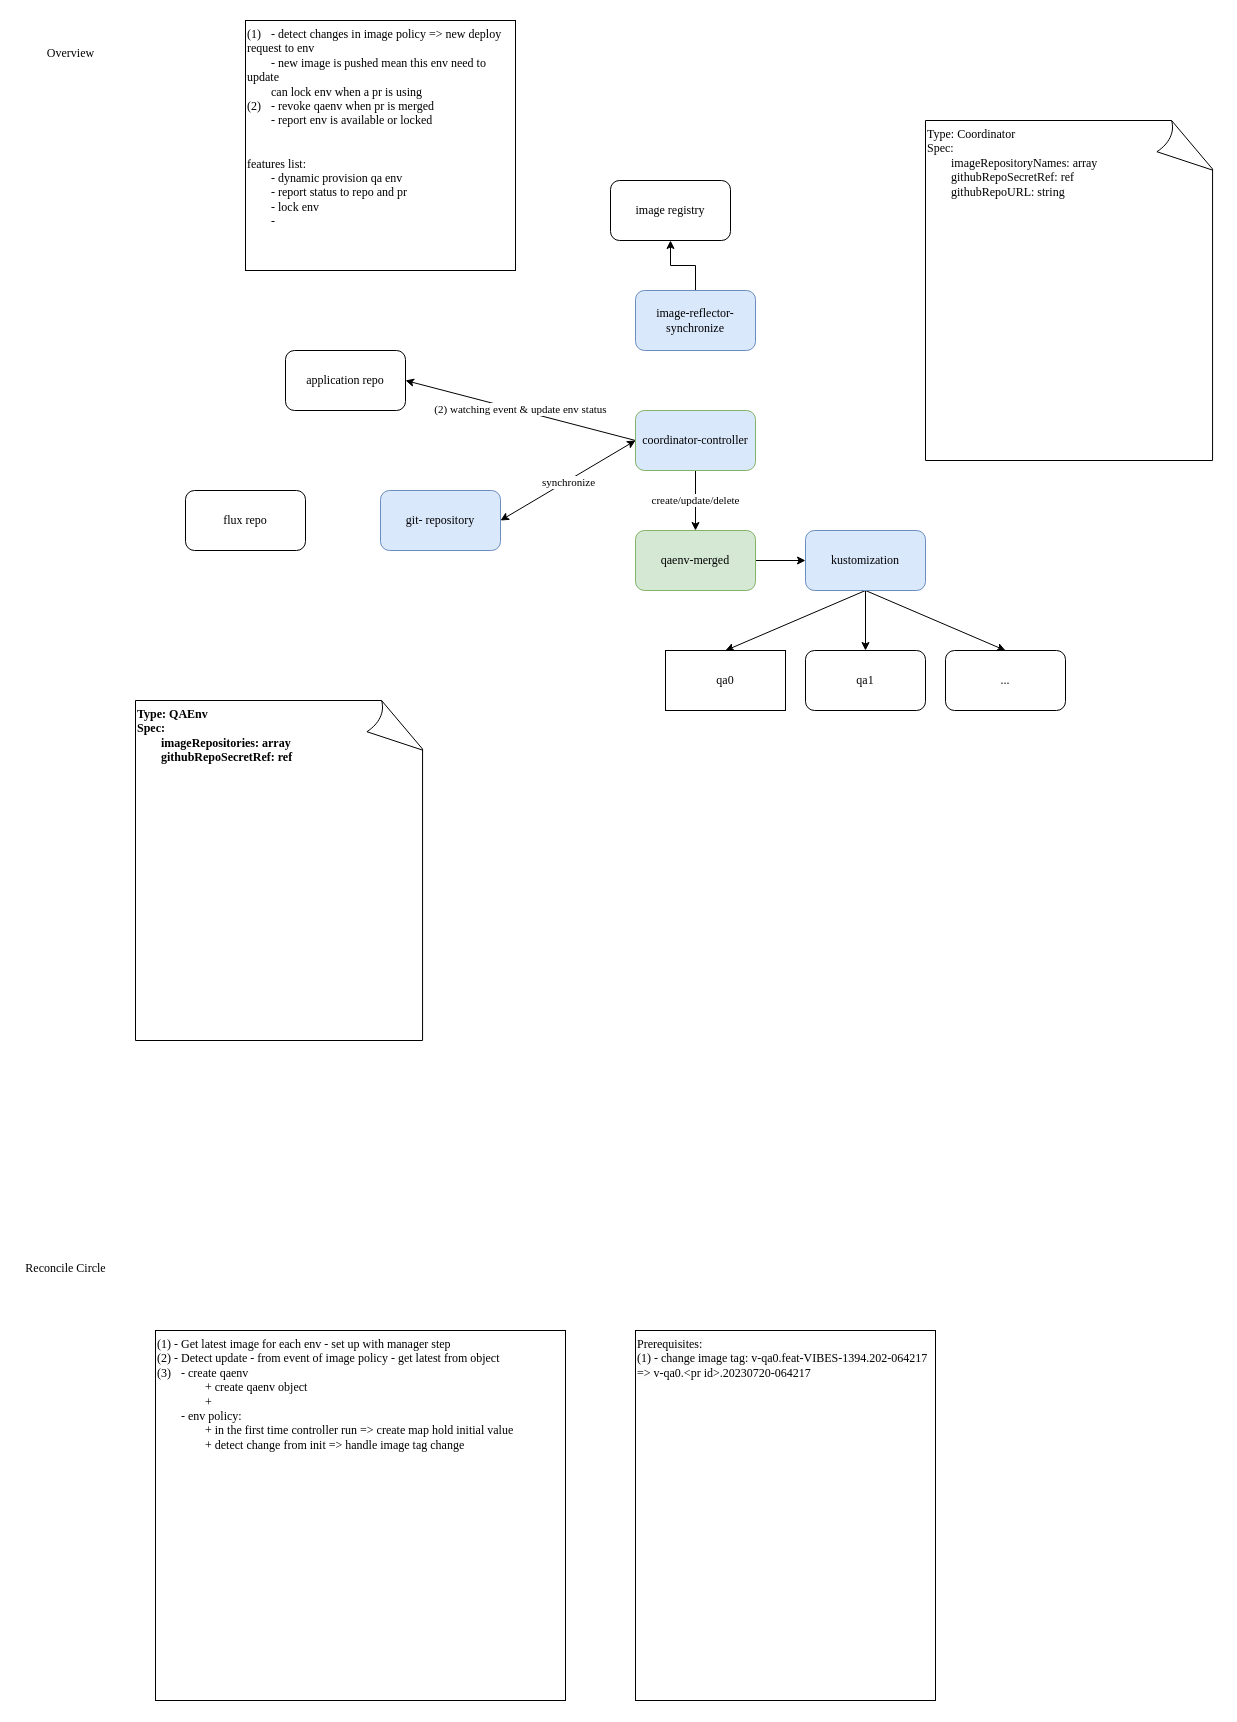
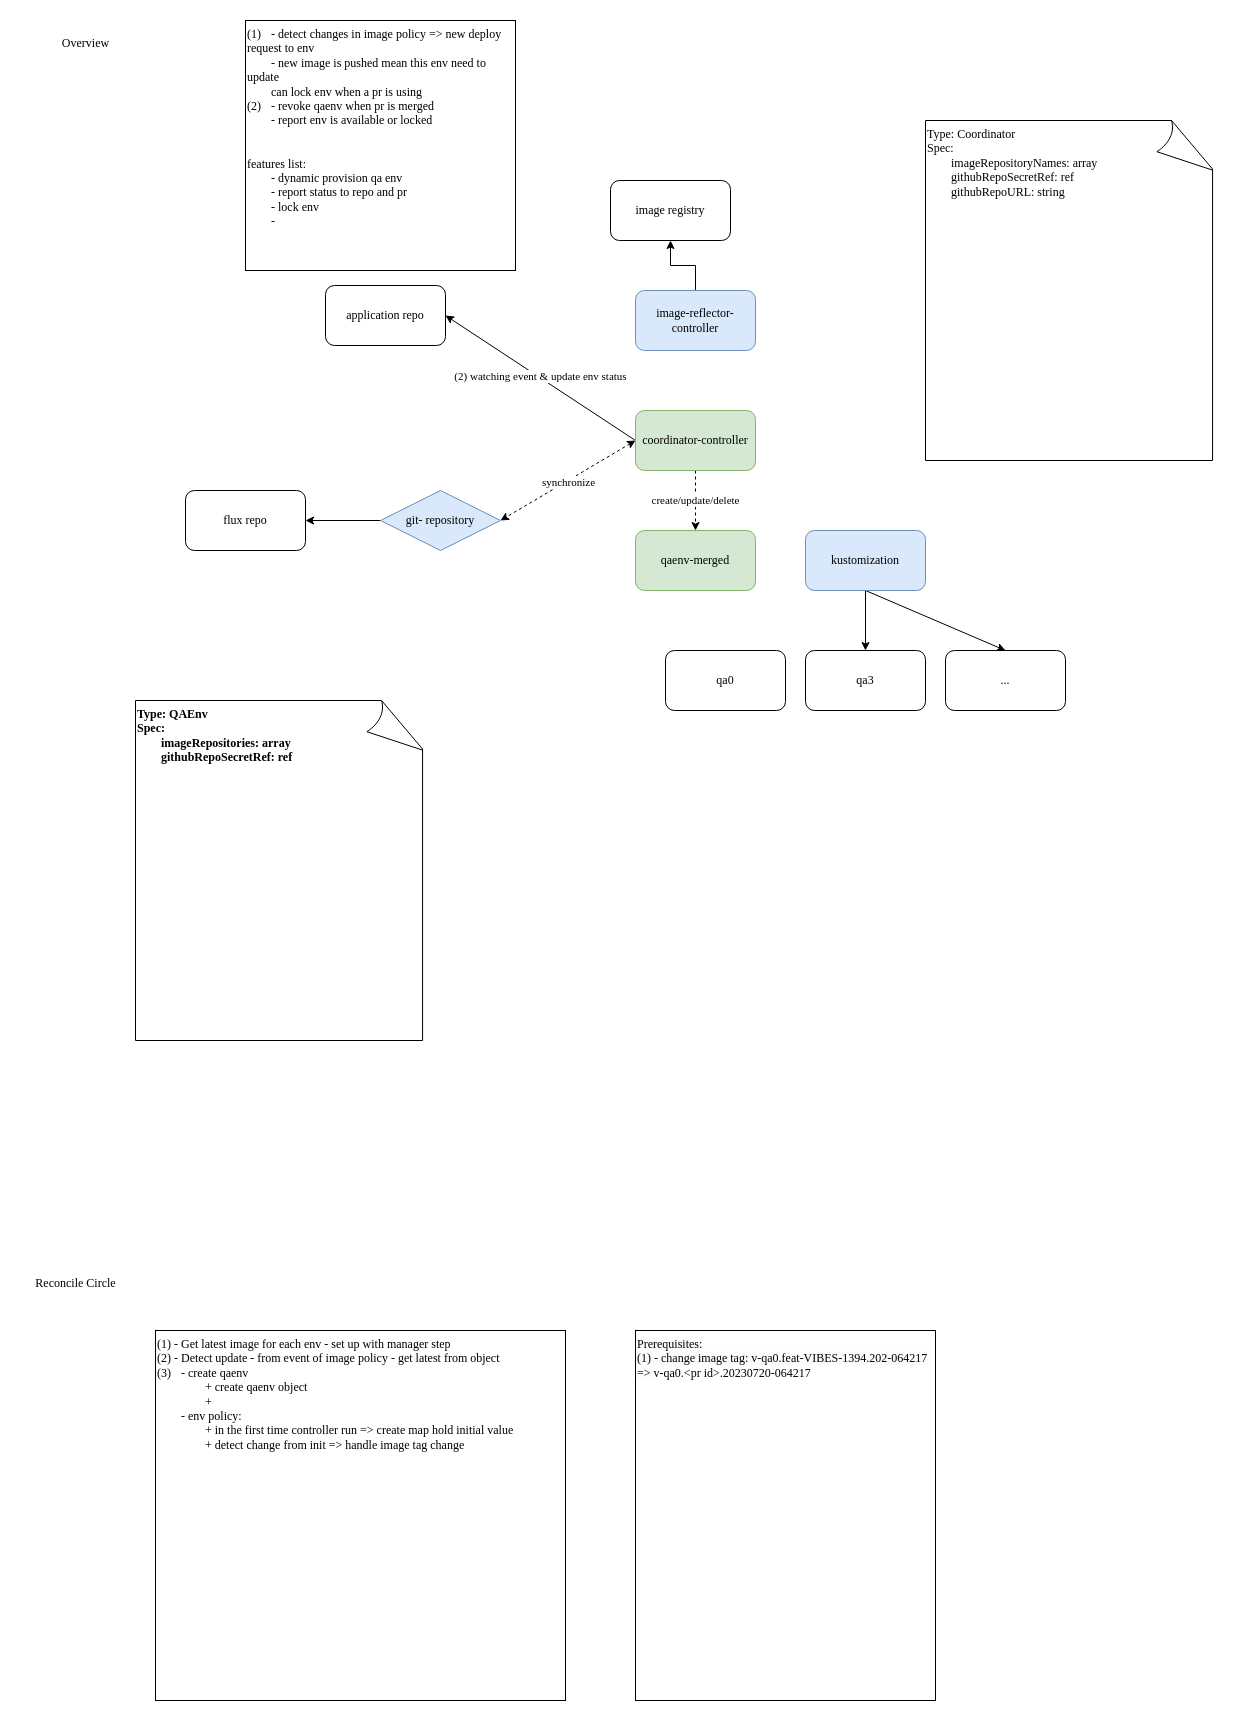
(71, 54) -> (86, 44)
(696, 321) -> (696, 321)
(346, 381) -> (386, 316)
(696, 441) -> (696, 441)
(602, 460) -> (602, 460)
(696, 483) -> (696, 483)
none -> (346, 521)
(441, 521) -> (441, 521)
(777, 561) -> none
(797, 620) -> none
(726, 681) -> (726, 681)
(866, 681) -> (866, 681)
(66, 1269) -> (76, 1284)
